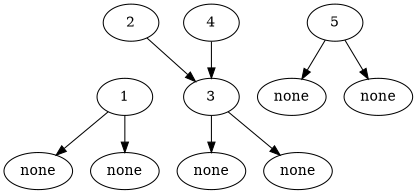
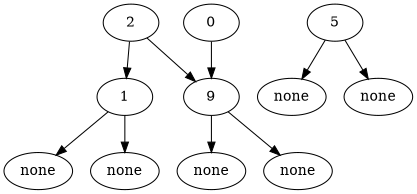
(211, 23) -> (211, 23)
none -> (128, 55)
(211, 97) -> (211, 97)
